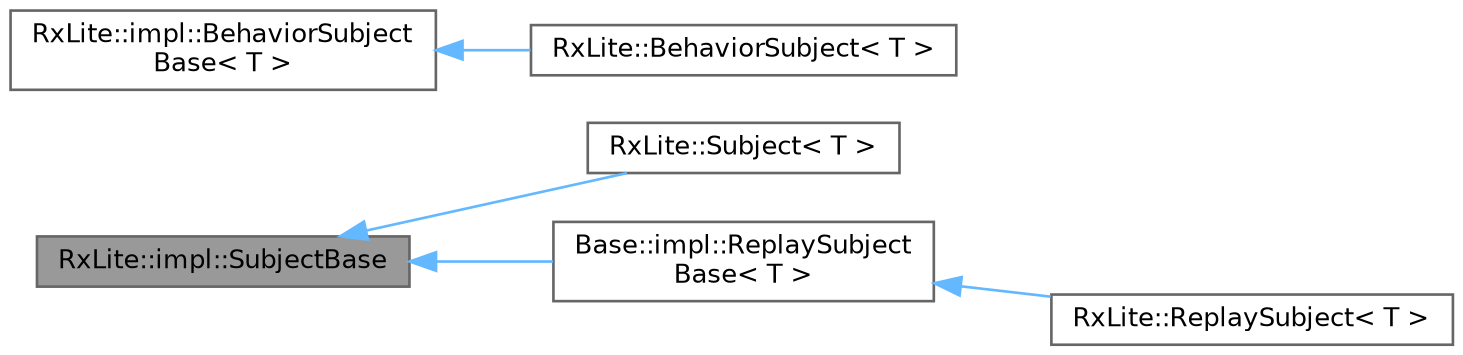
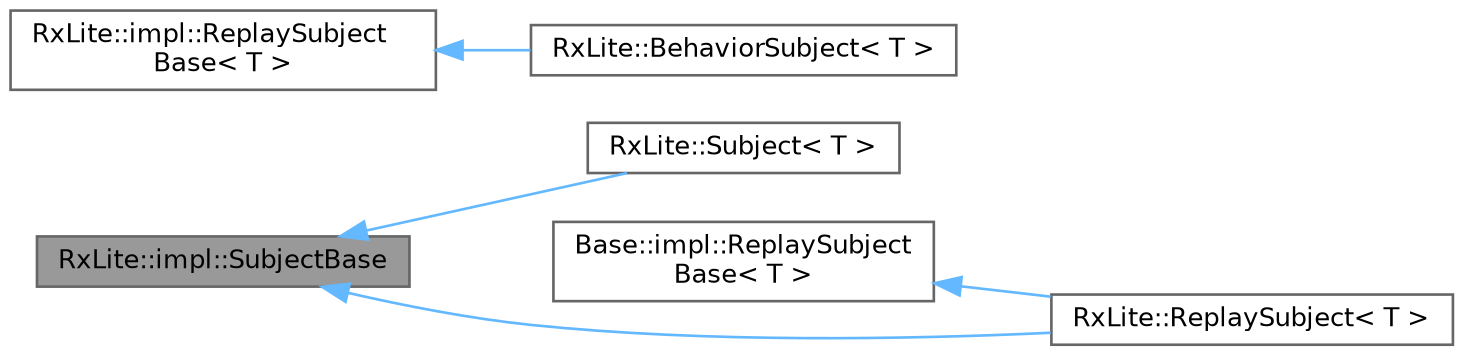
(223, 50) -> (223, 50)
(495, 262) -> (698, 336)
